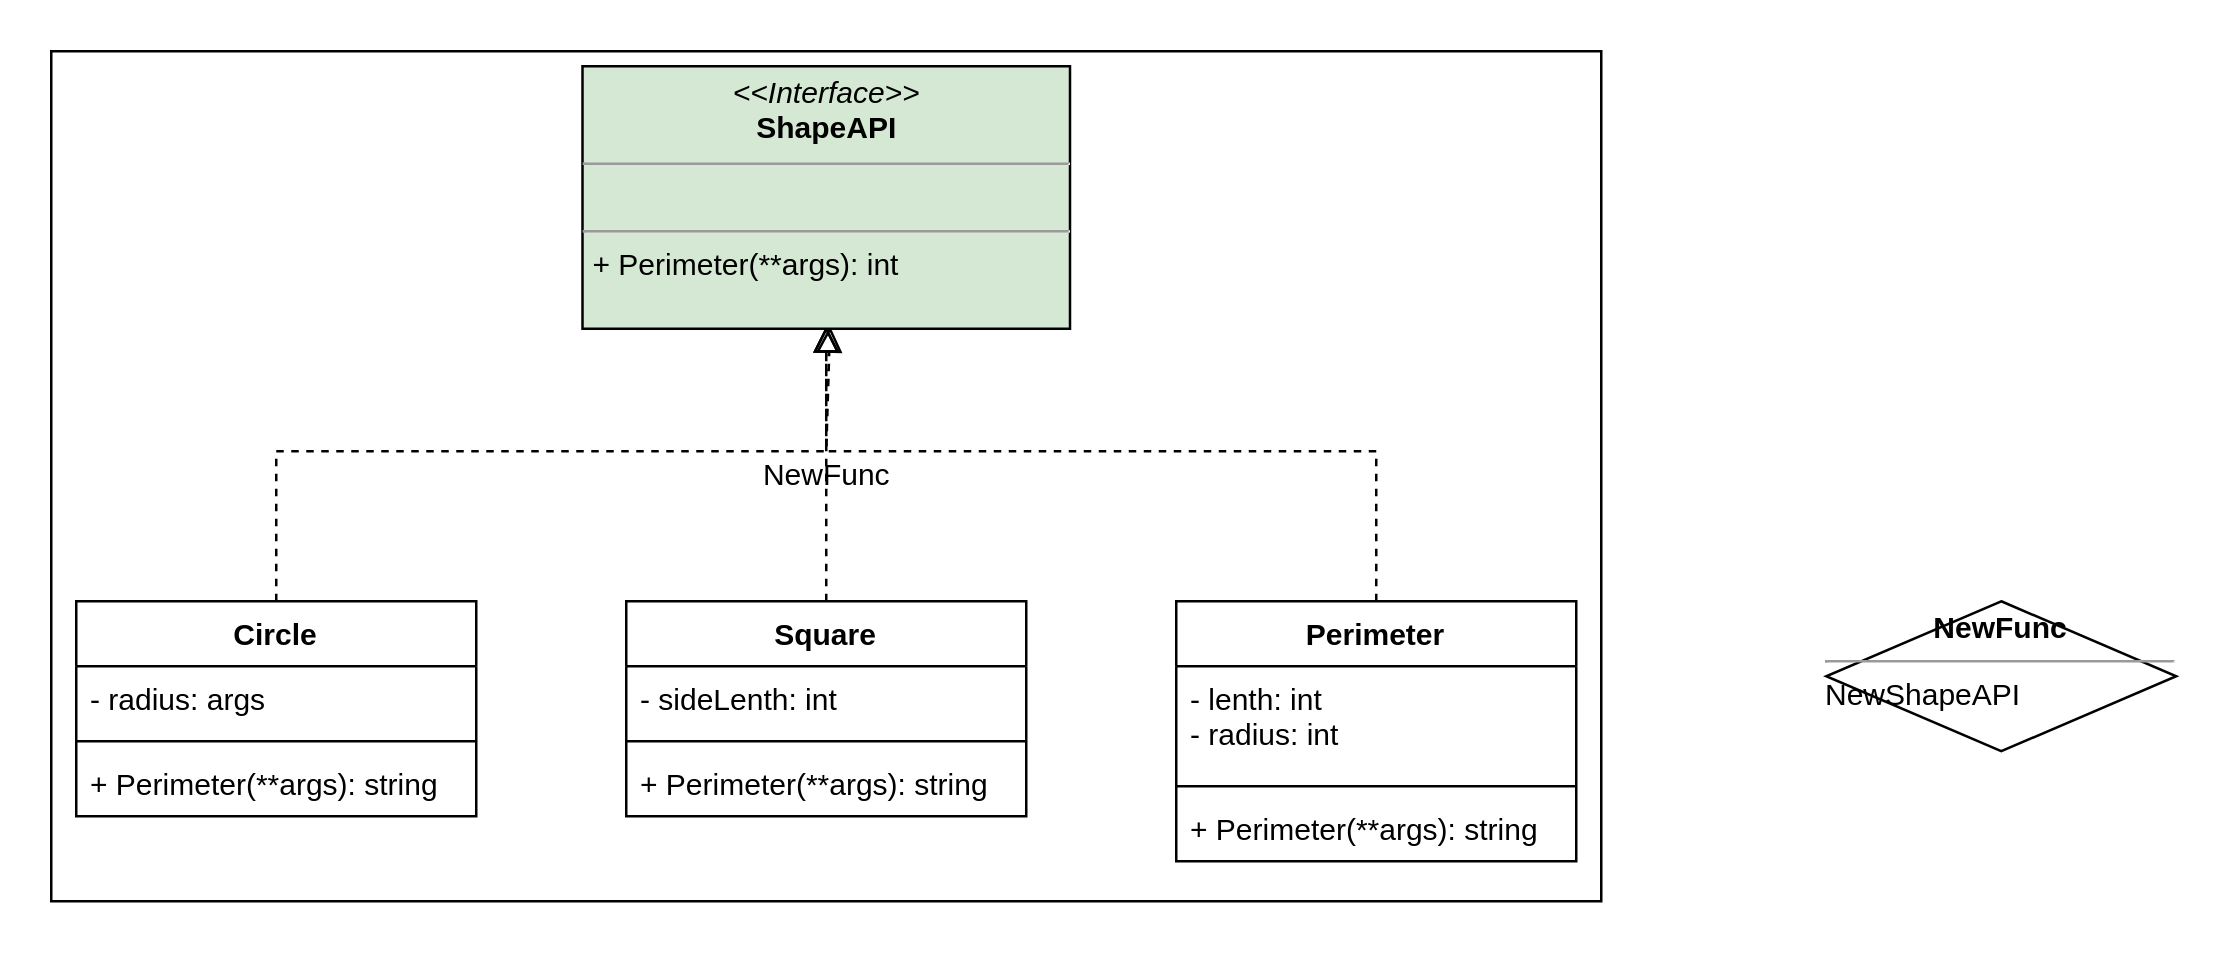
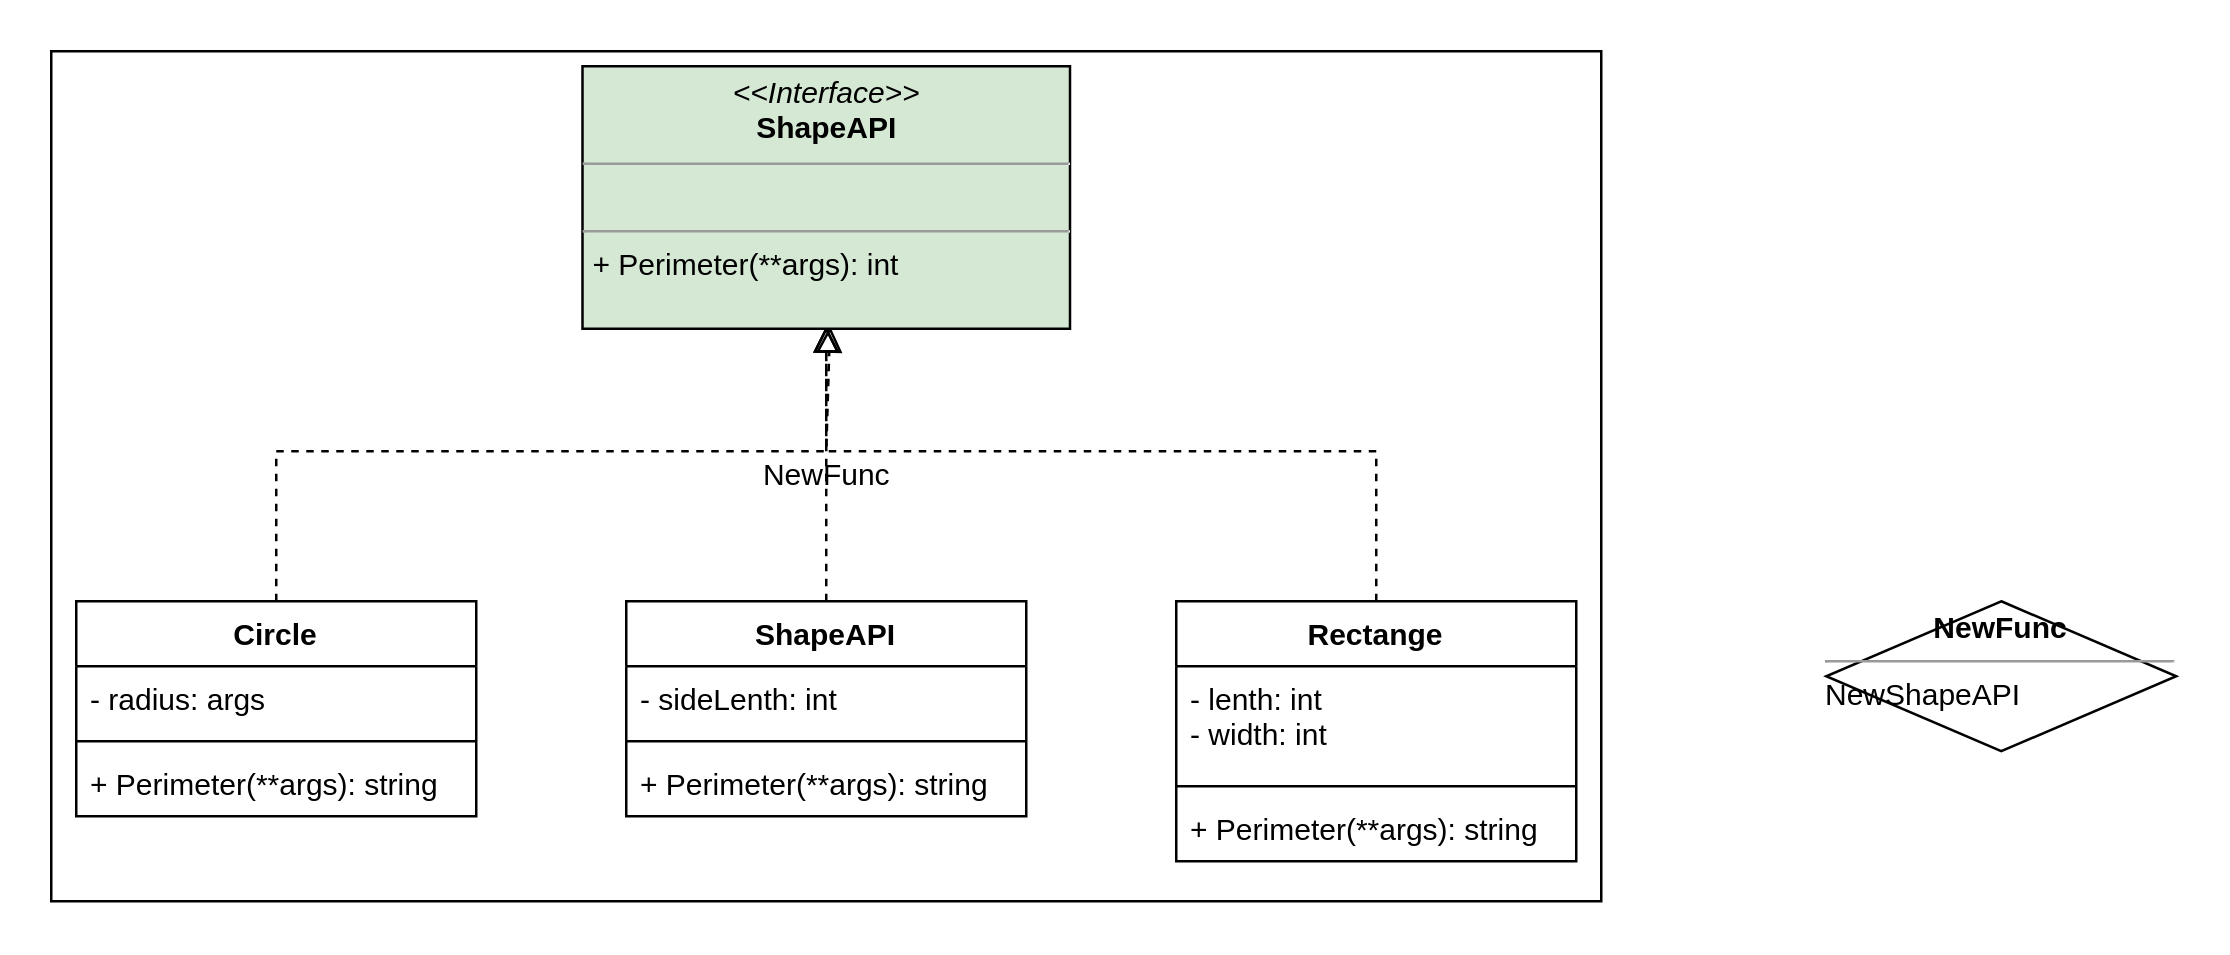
(825, 635) -> (825, 635)
(1375, 635) -> (1375, 635)
(1271, 700) -> (1271, 700)
